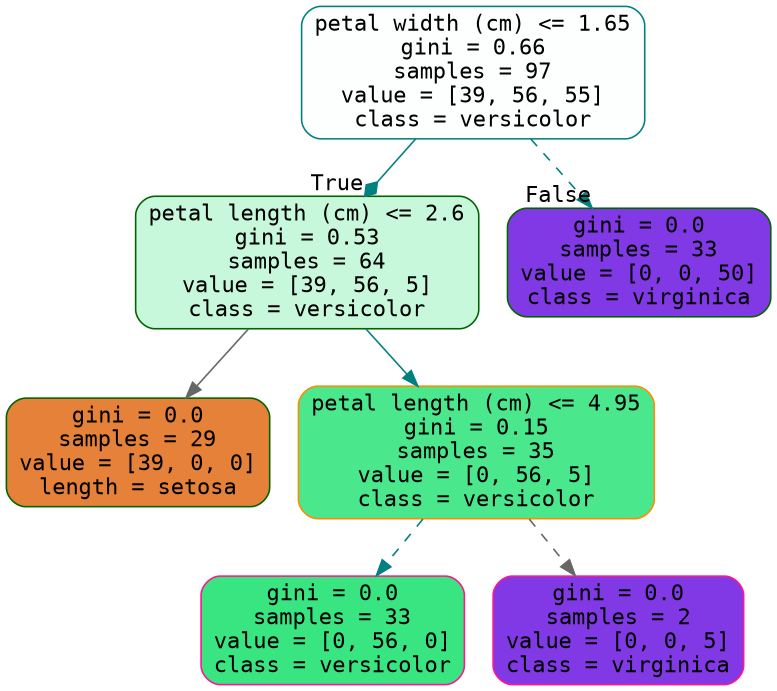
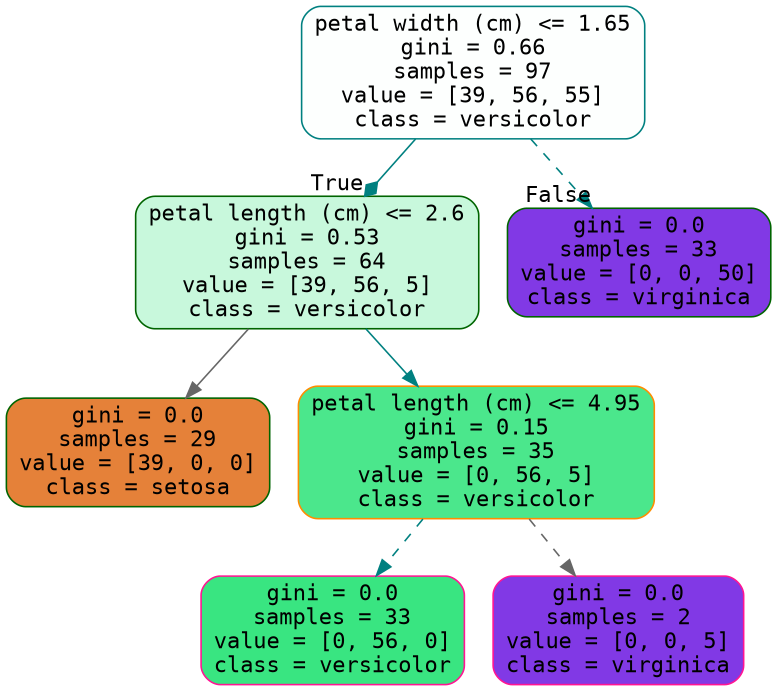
(138, 452) -> (138, 452)
